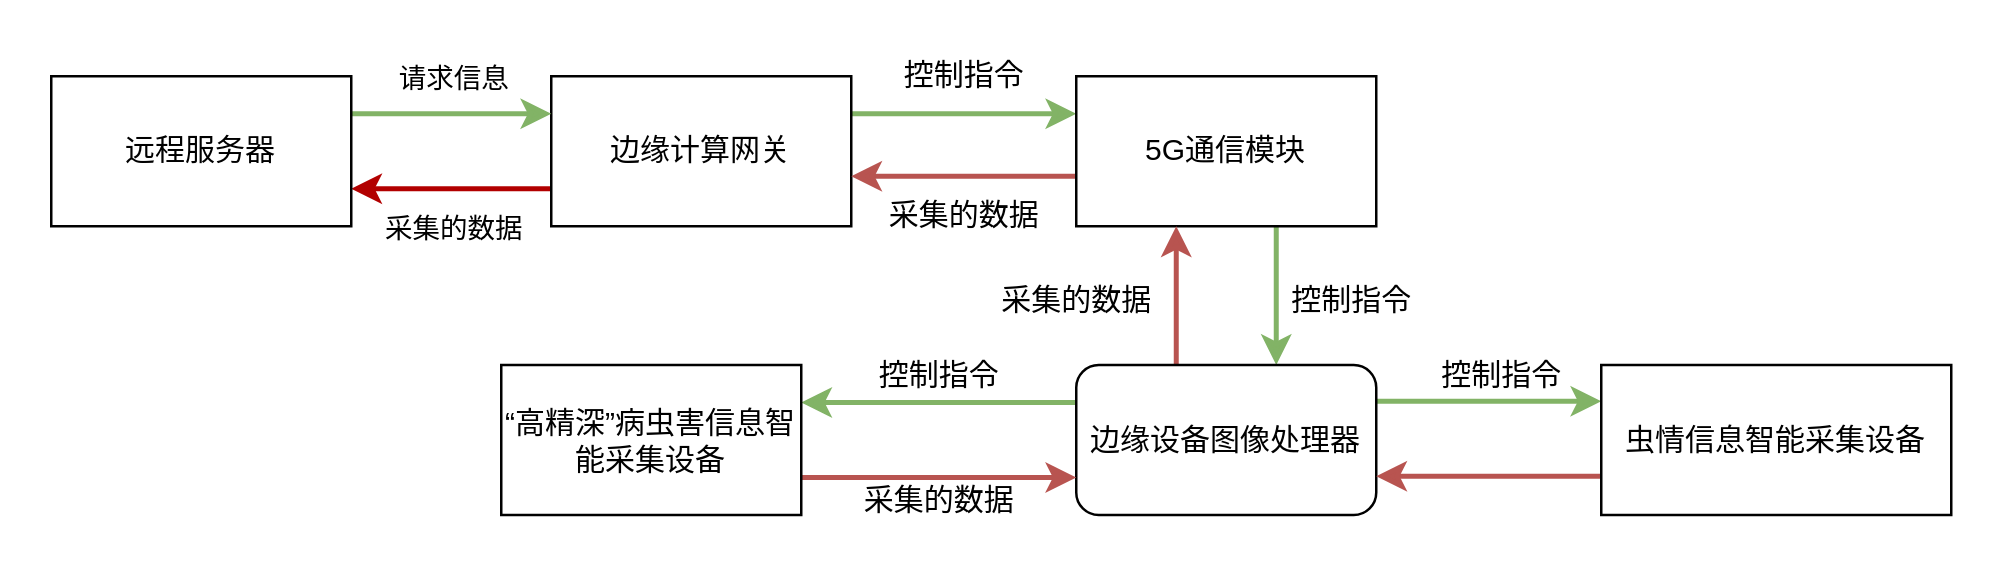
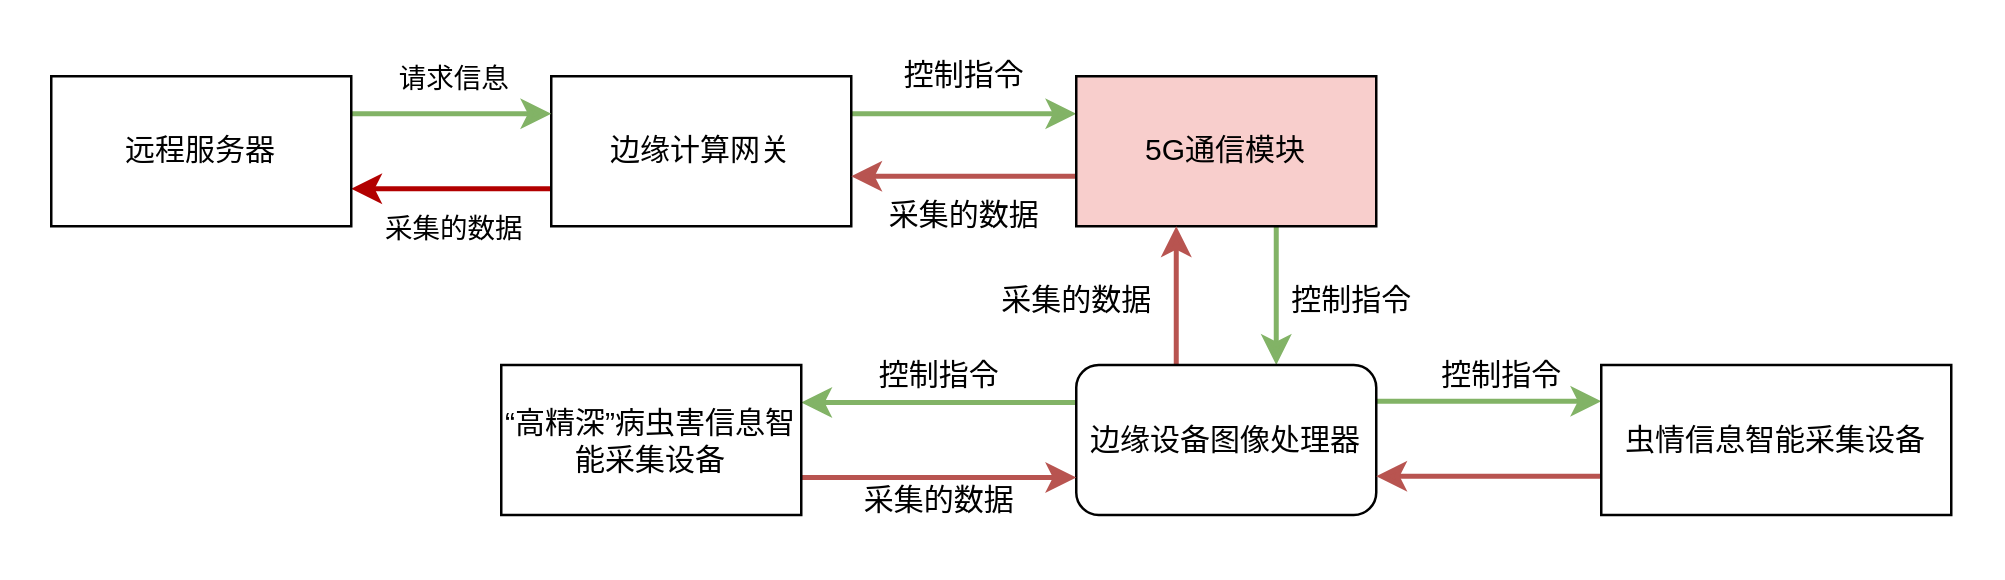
(1226, 151) -> (1226, 151)
